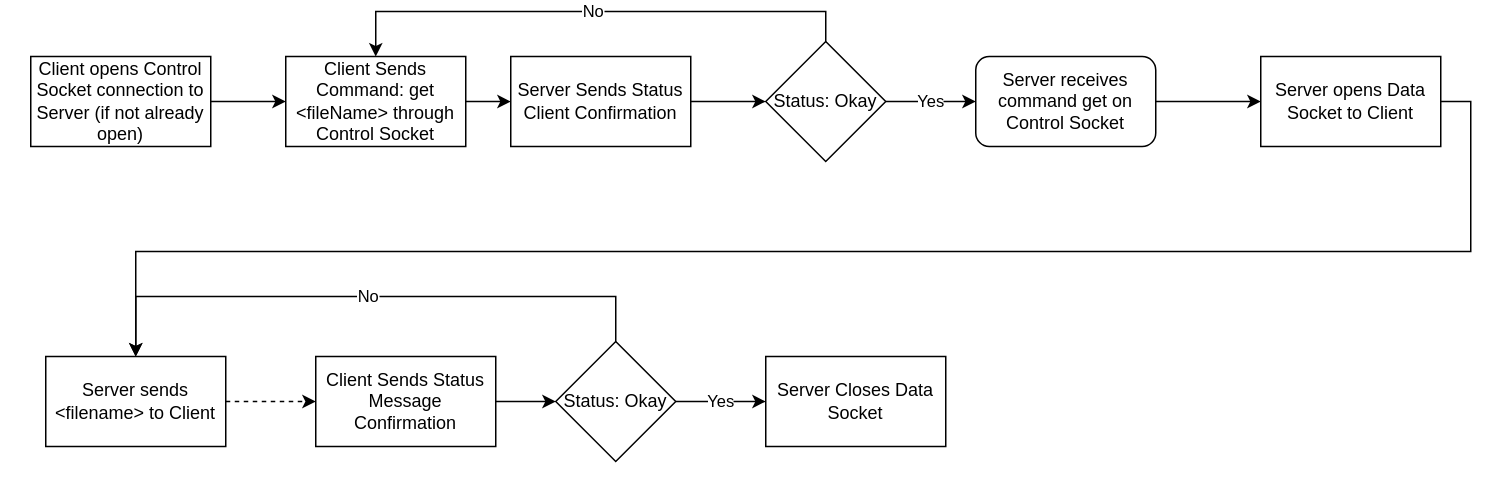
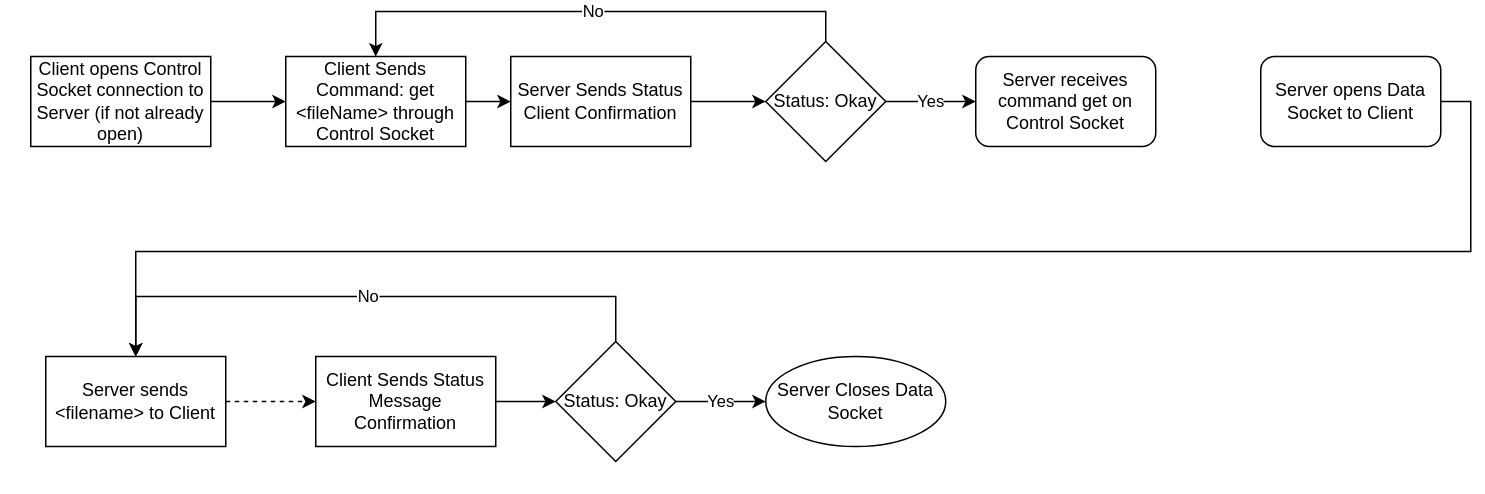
(1203, 101) -> none
(1351, 101) -> (1351, 101)
(856, 401) -> (856, 401)
